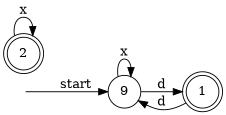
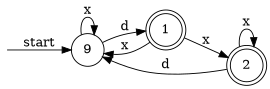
none -> (202, 46)
none -> (168, 74)
(162, 102) -> (125, 46)
